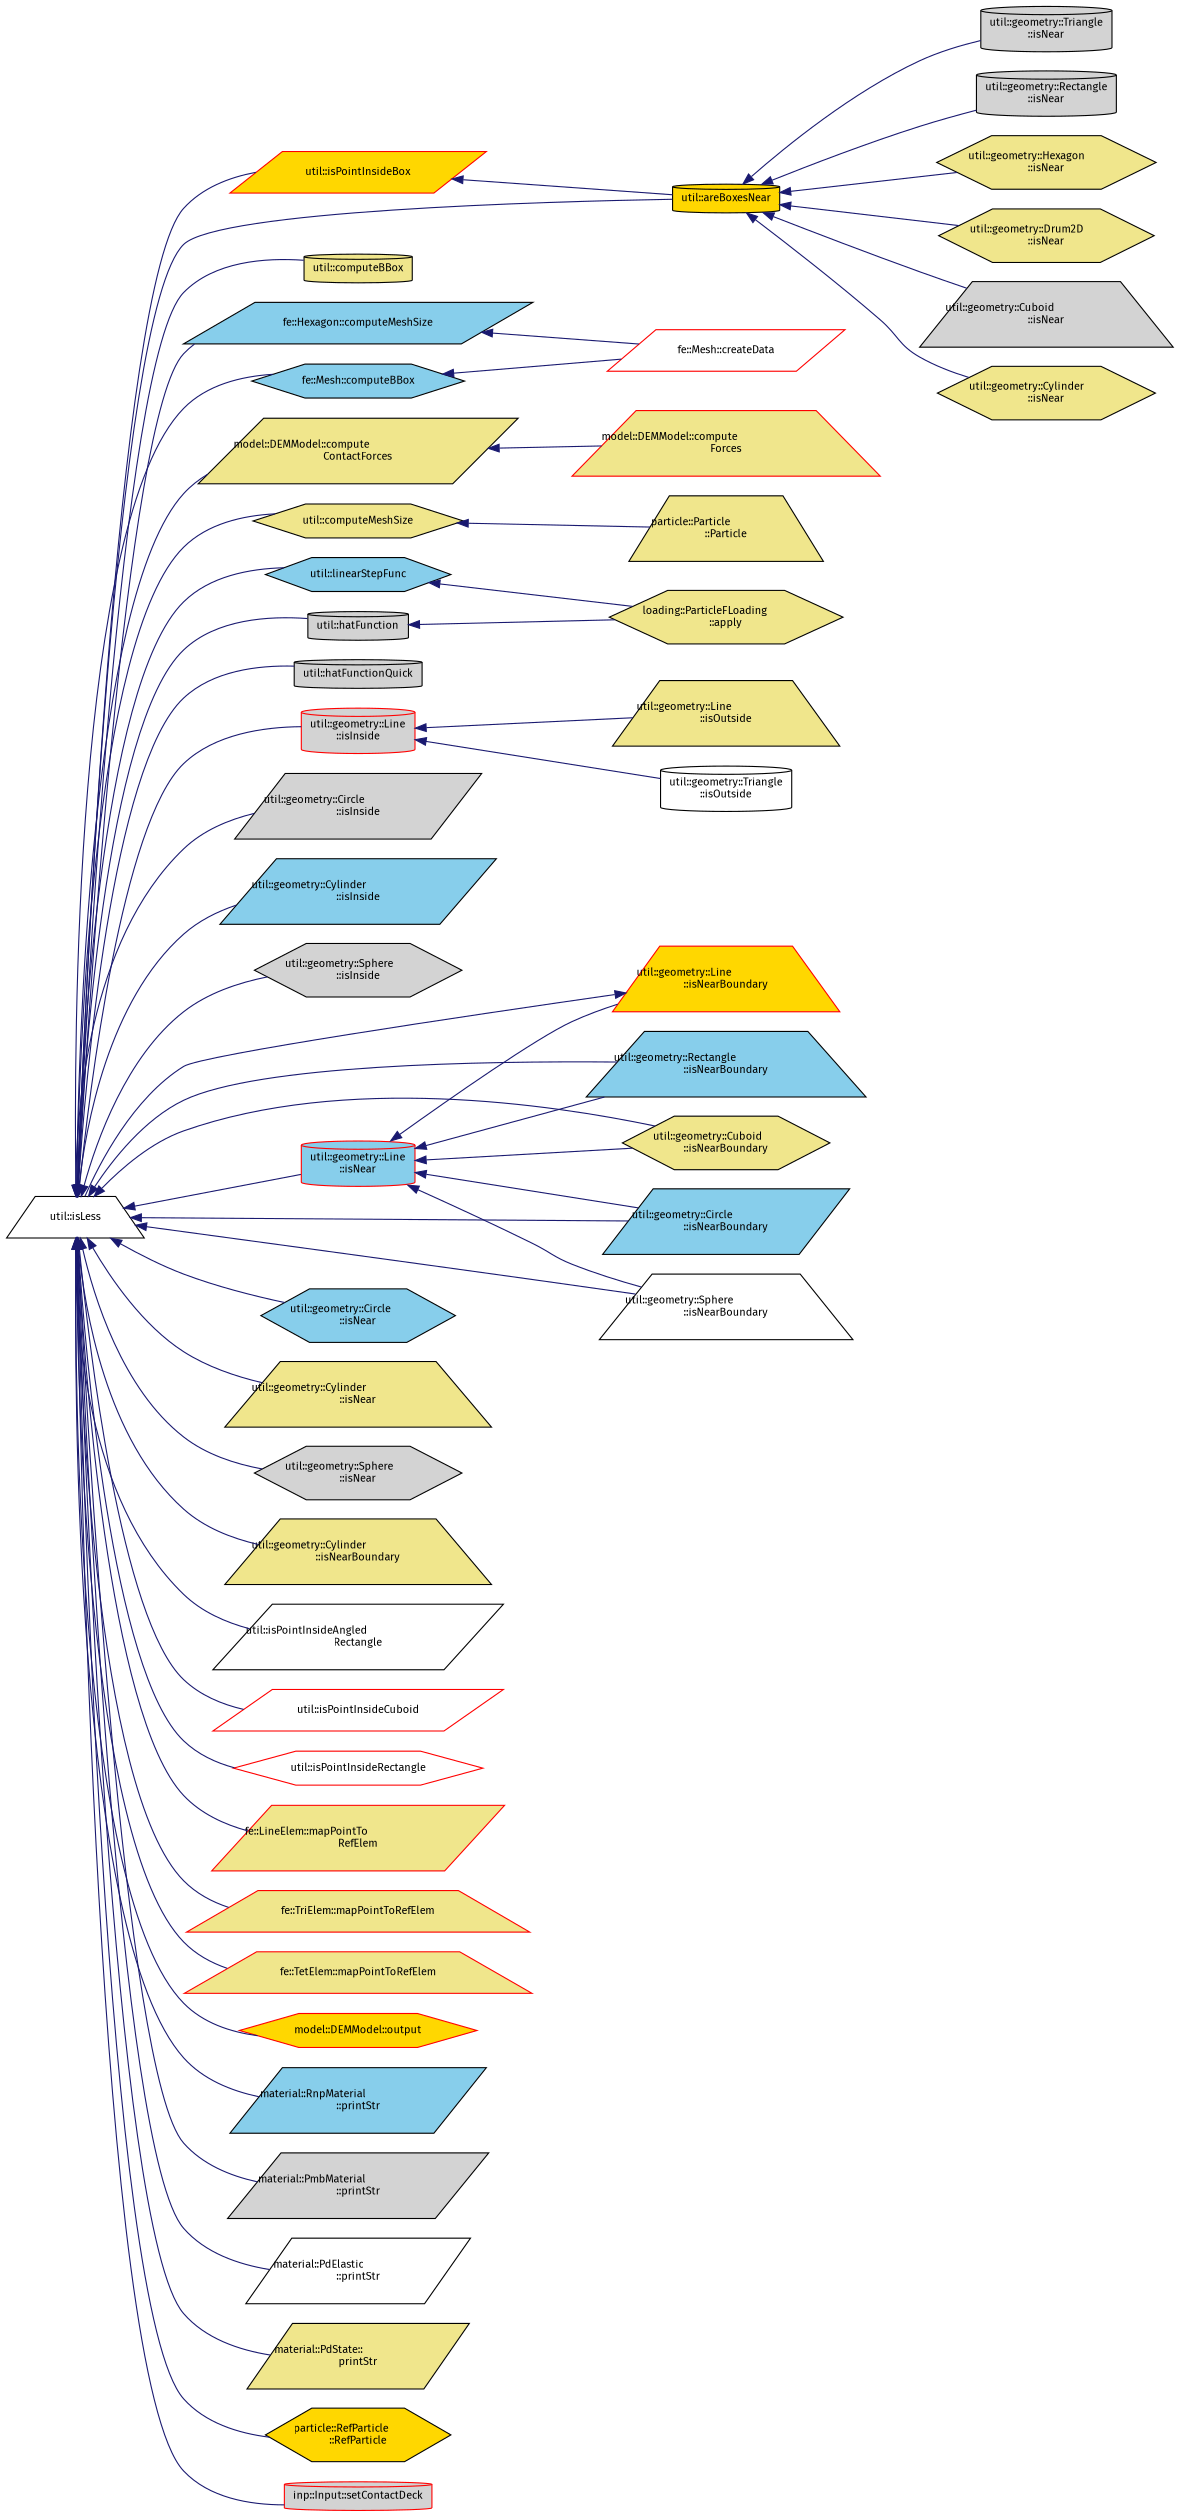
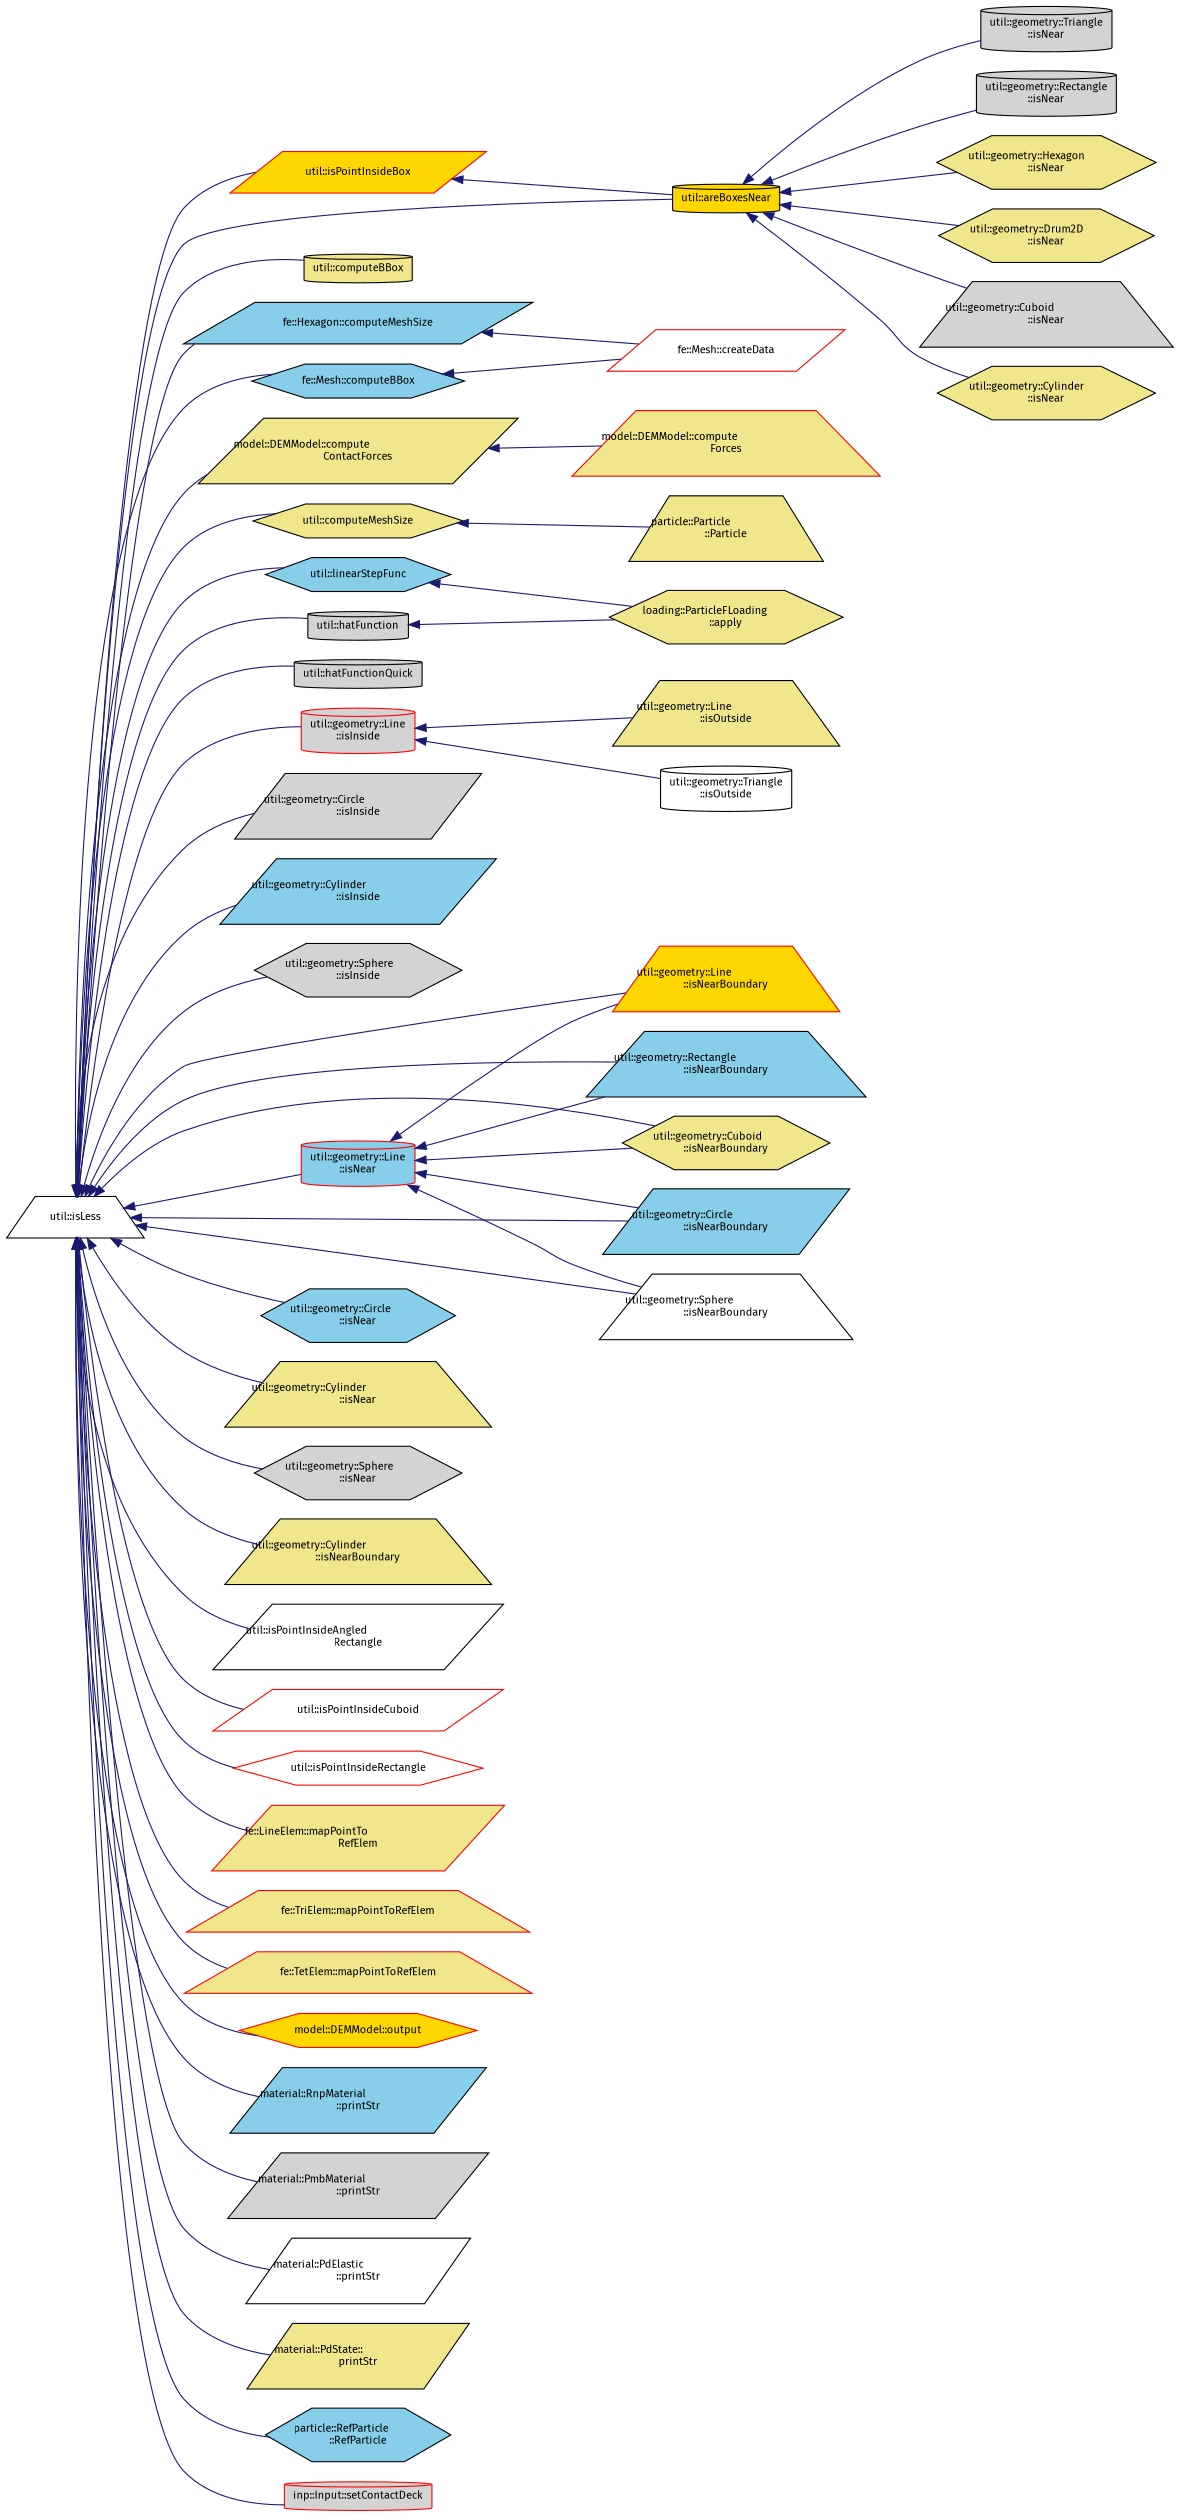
(317, 1040) -> (328, 1038)
(358, 2435) -> (358, 2435)
